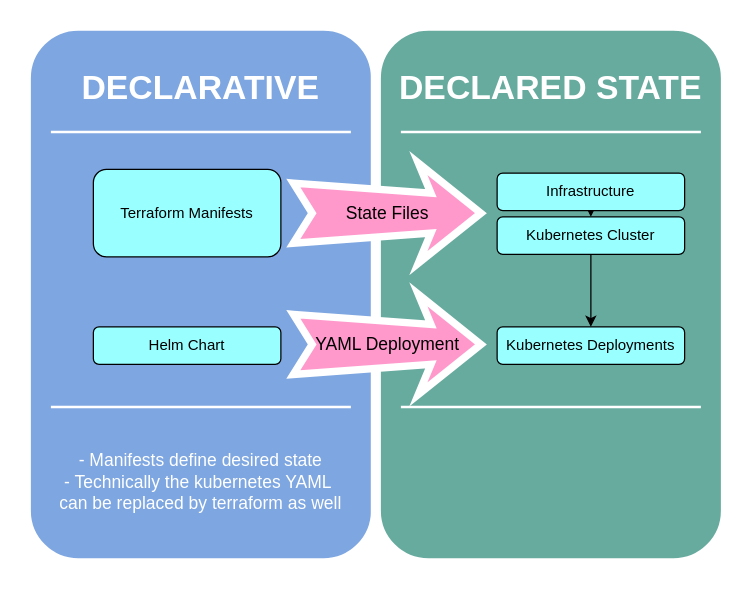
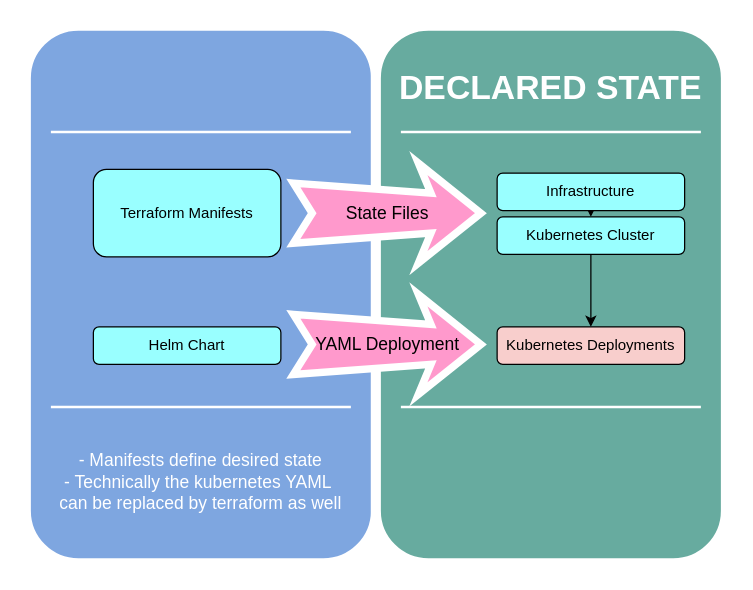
(201, 88) -> none
(591, 346) -> (591, 346)
